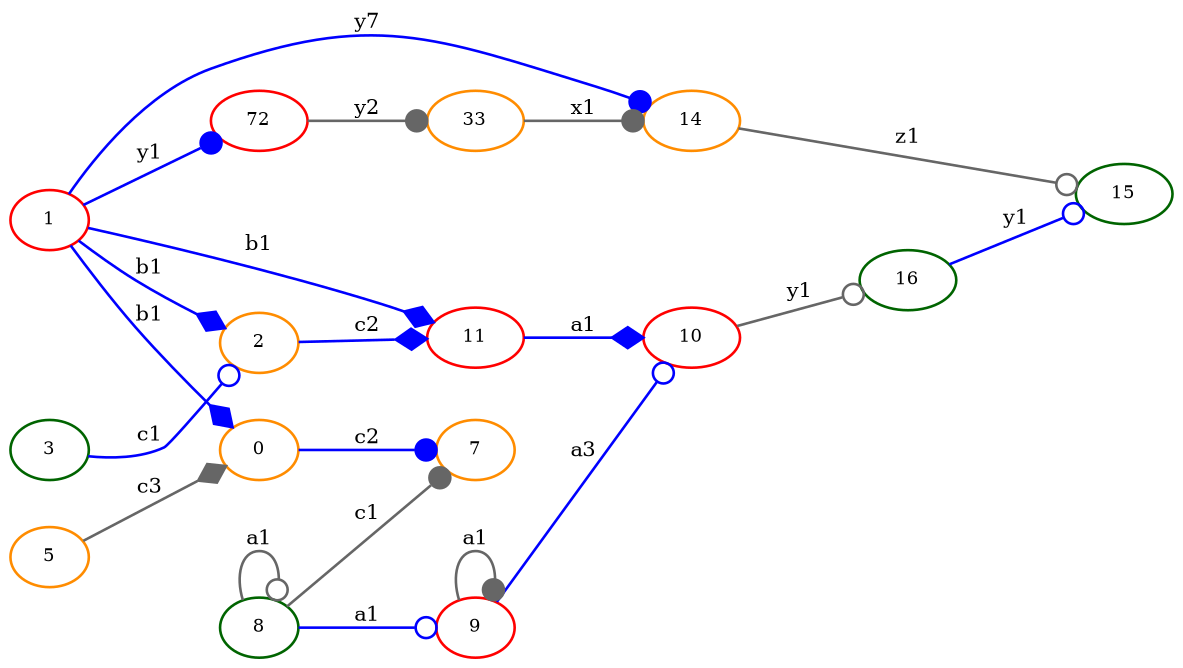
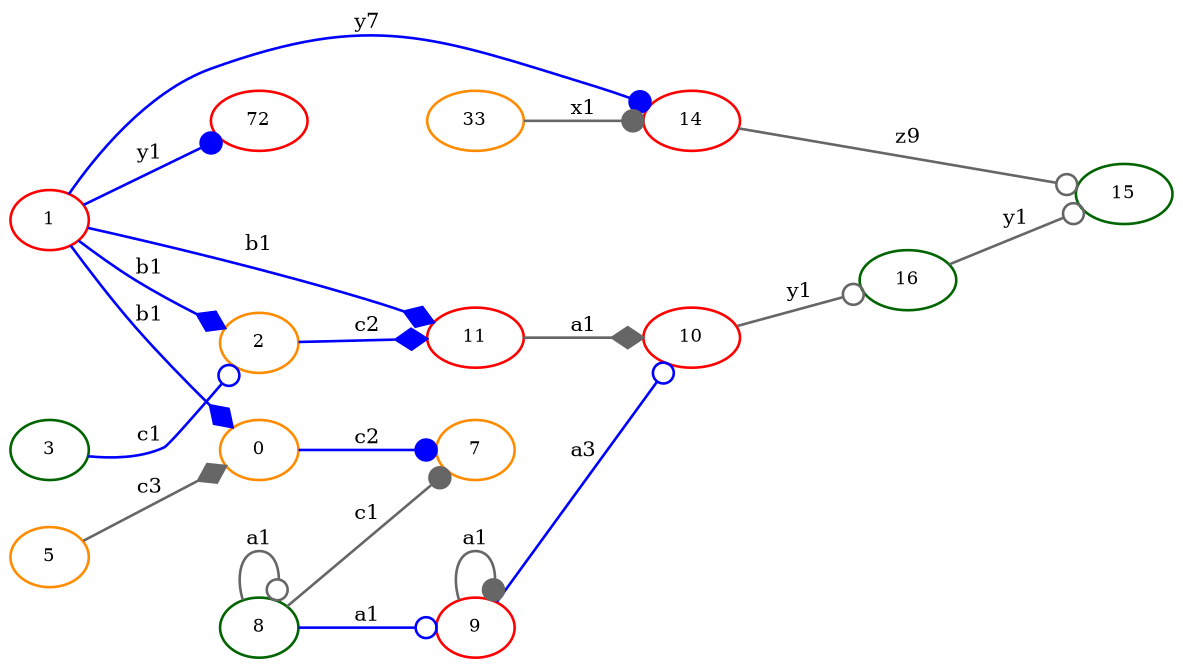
(357, 121) -> none
(692, 121) -> (692, 121)
(908, 138) -> (908, 138)
(1006, 241) -> (1006, 241)
(568, 338) -> (568, 338)
